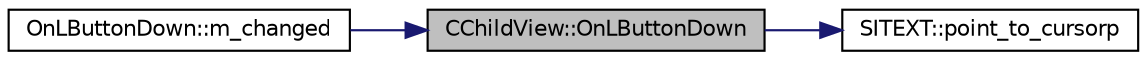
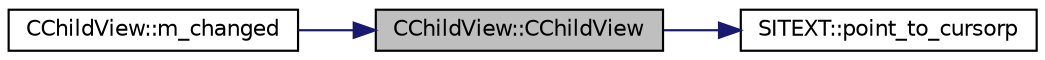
(179, 30) -> (153, 30)
(596, 30) -> (519, 30)
